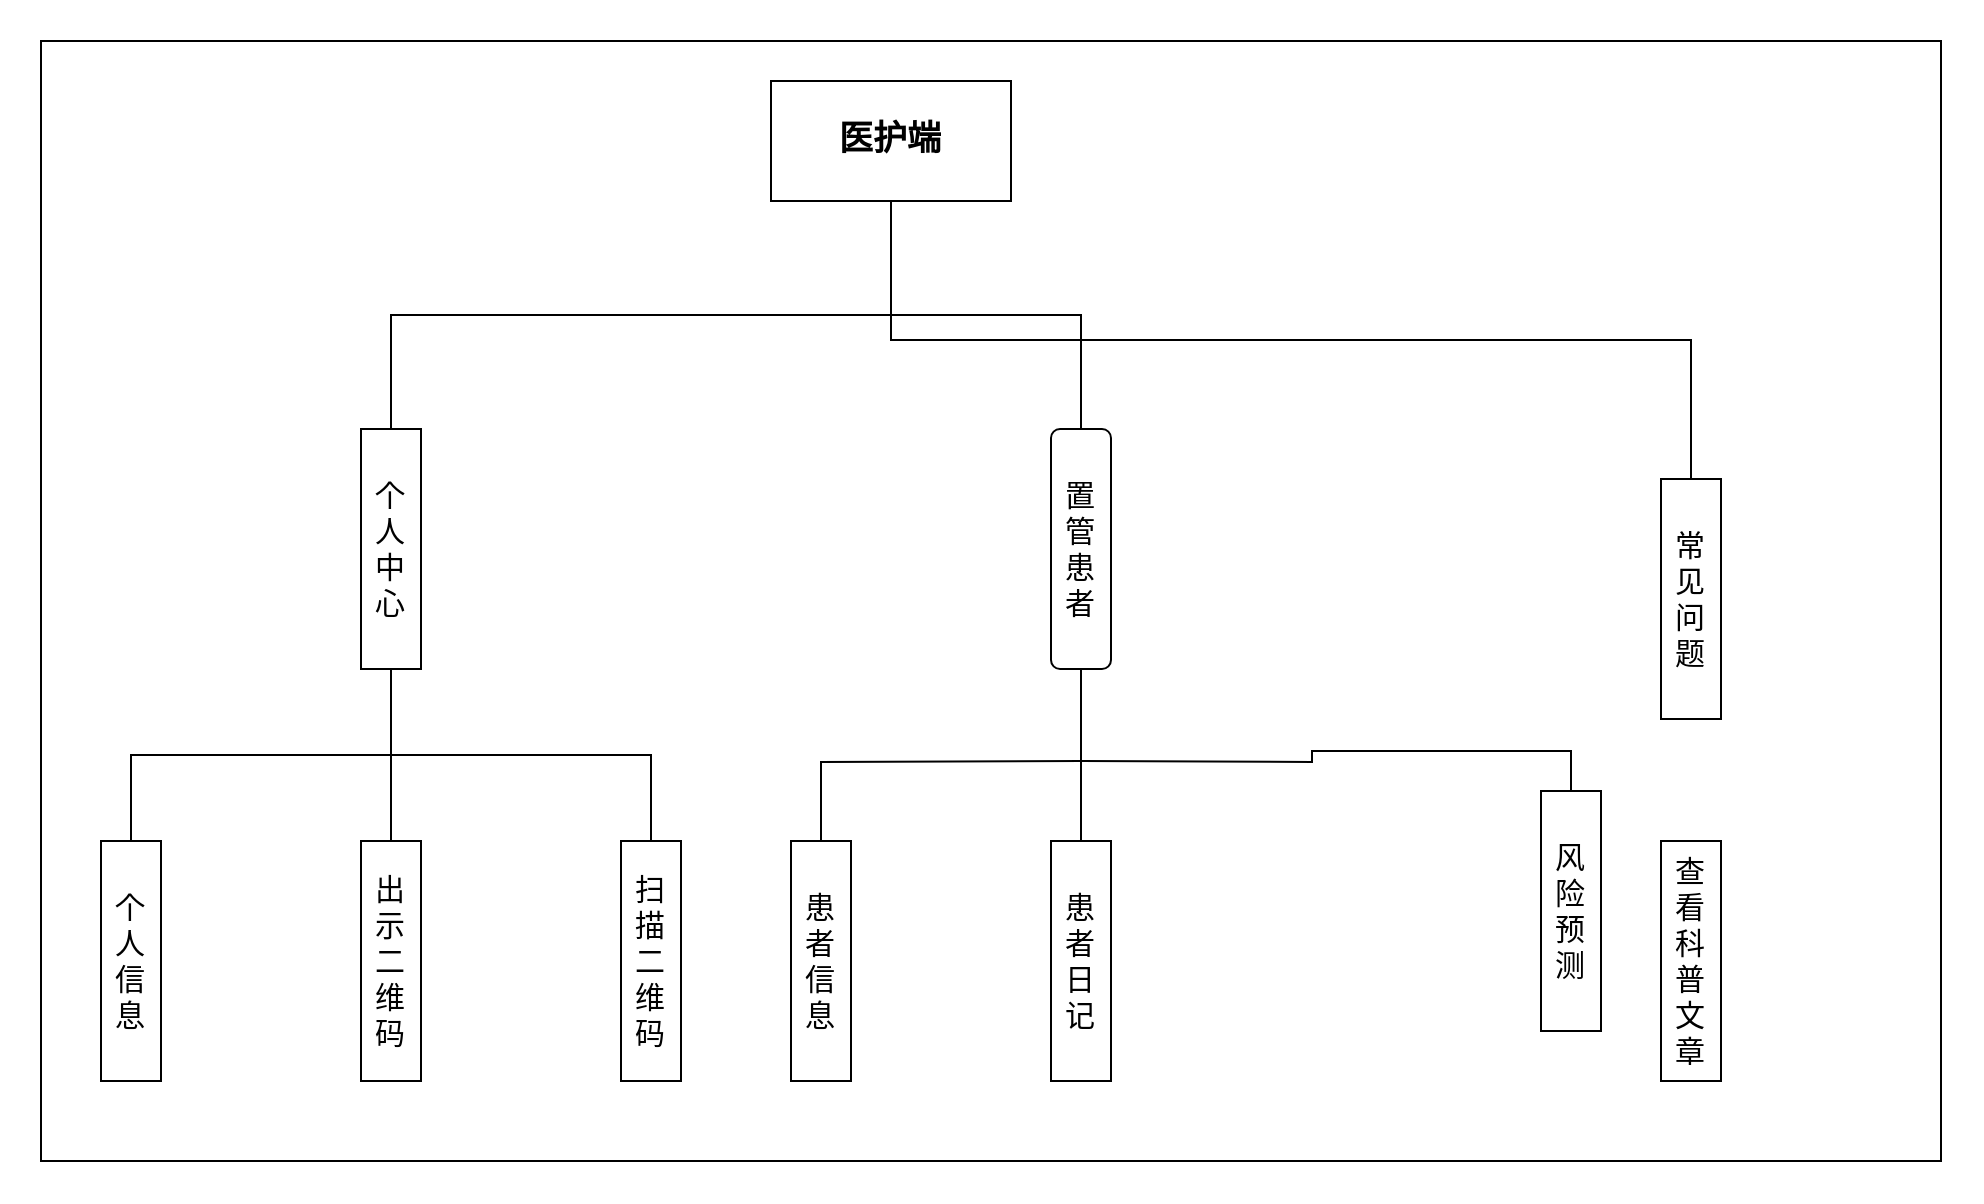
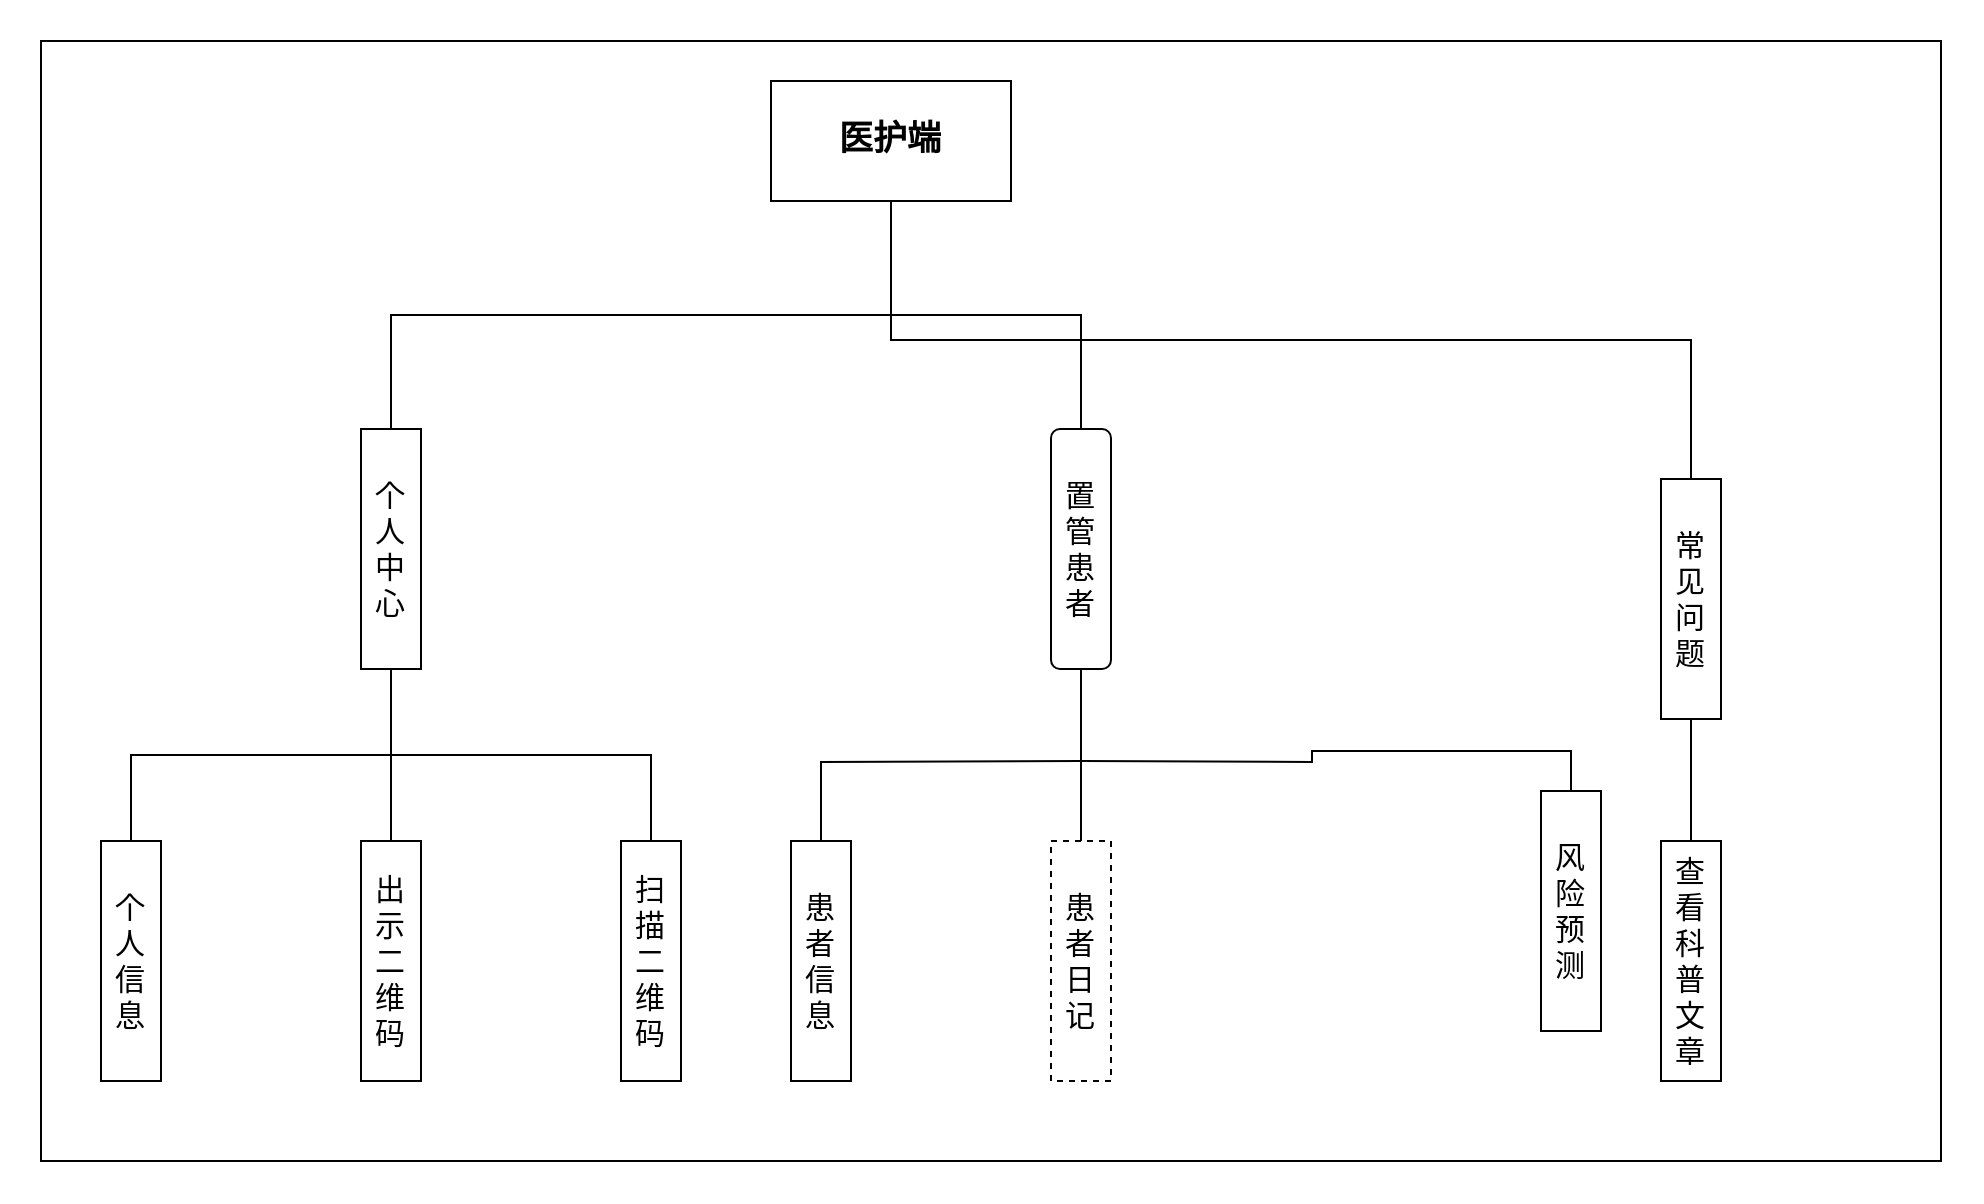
none -> (1691, 780)
(1081, 961) -> (1081, 961)
